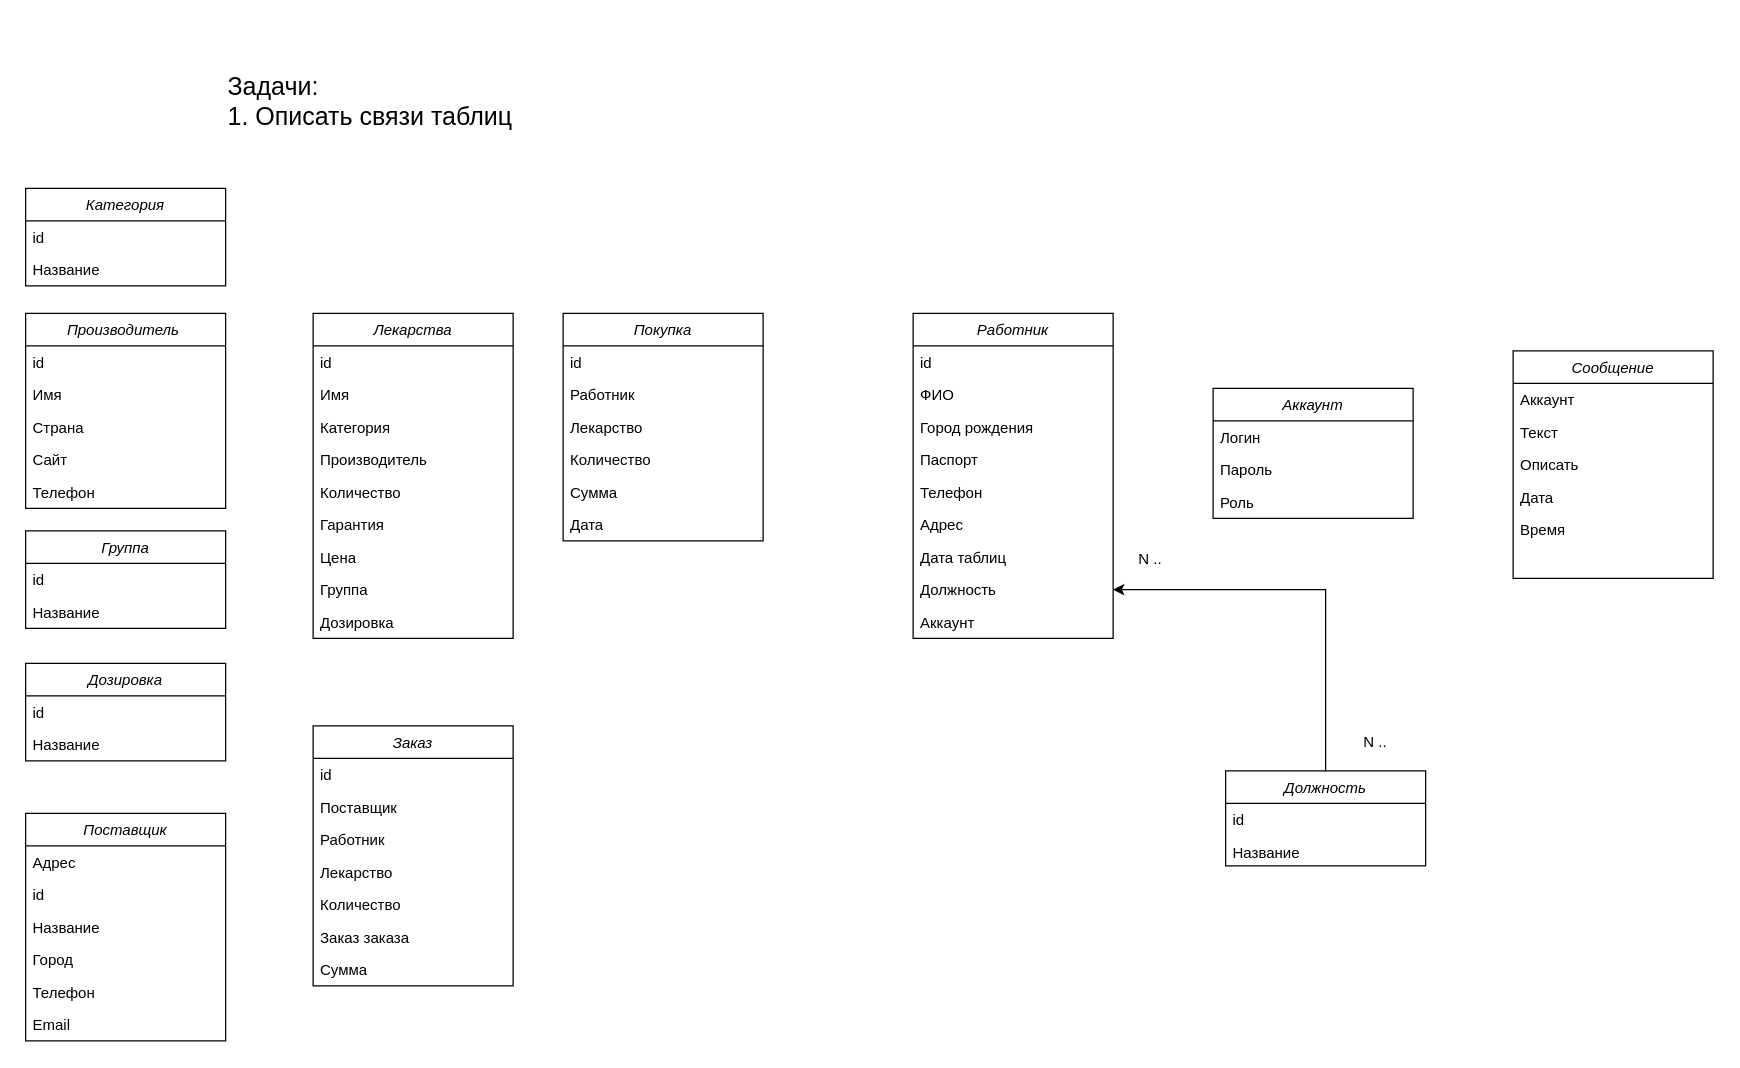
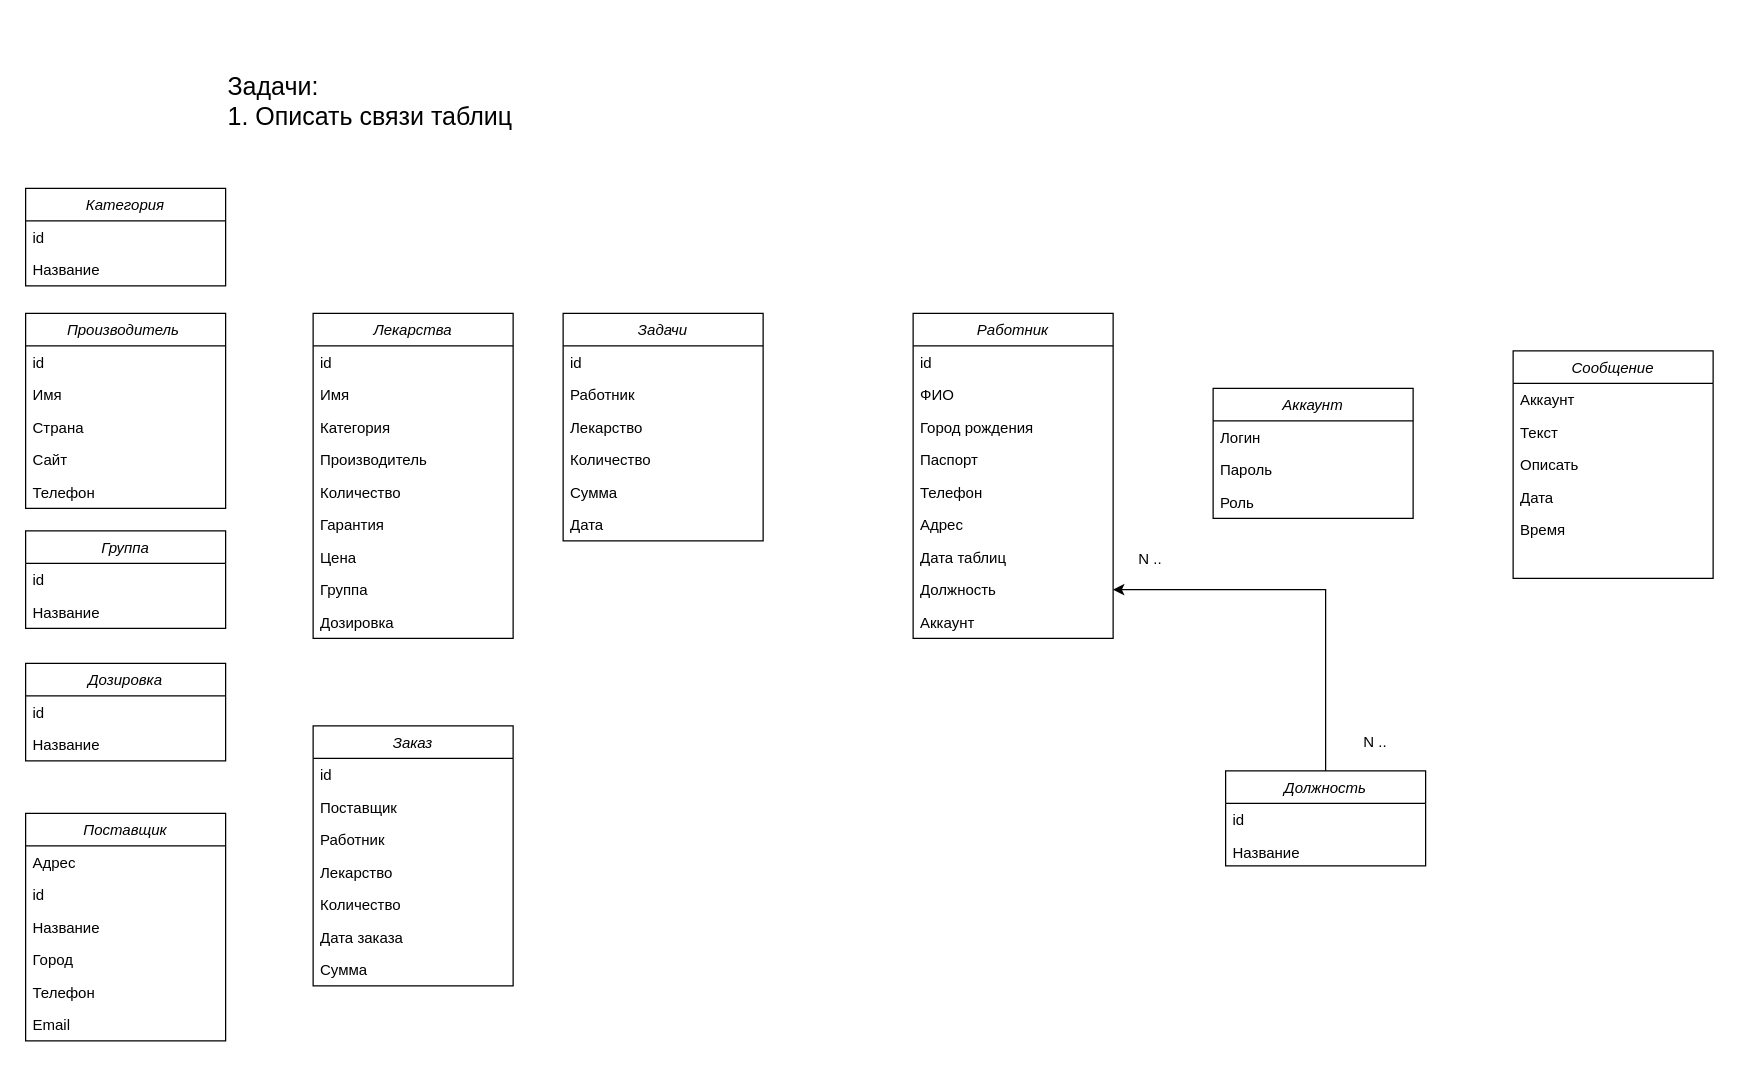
(663, 330) -> (663, 330)
(368, 938) -> (364, 938)
